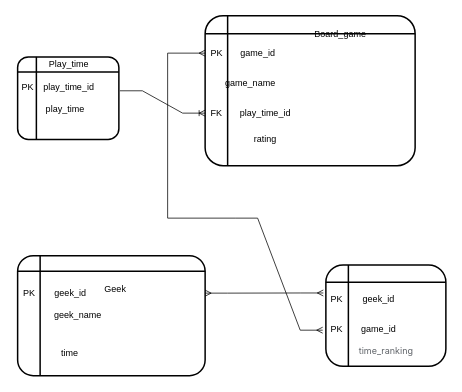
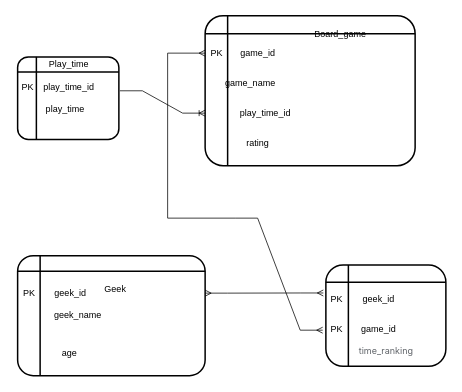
(216, 113) -> none
(265, 139) -> (258, 143)
(70, 353) -> (70, 353)
